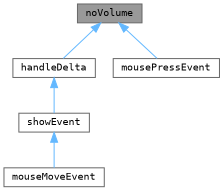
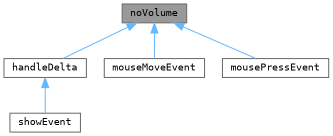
(54, 155) -> (154, 46)
